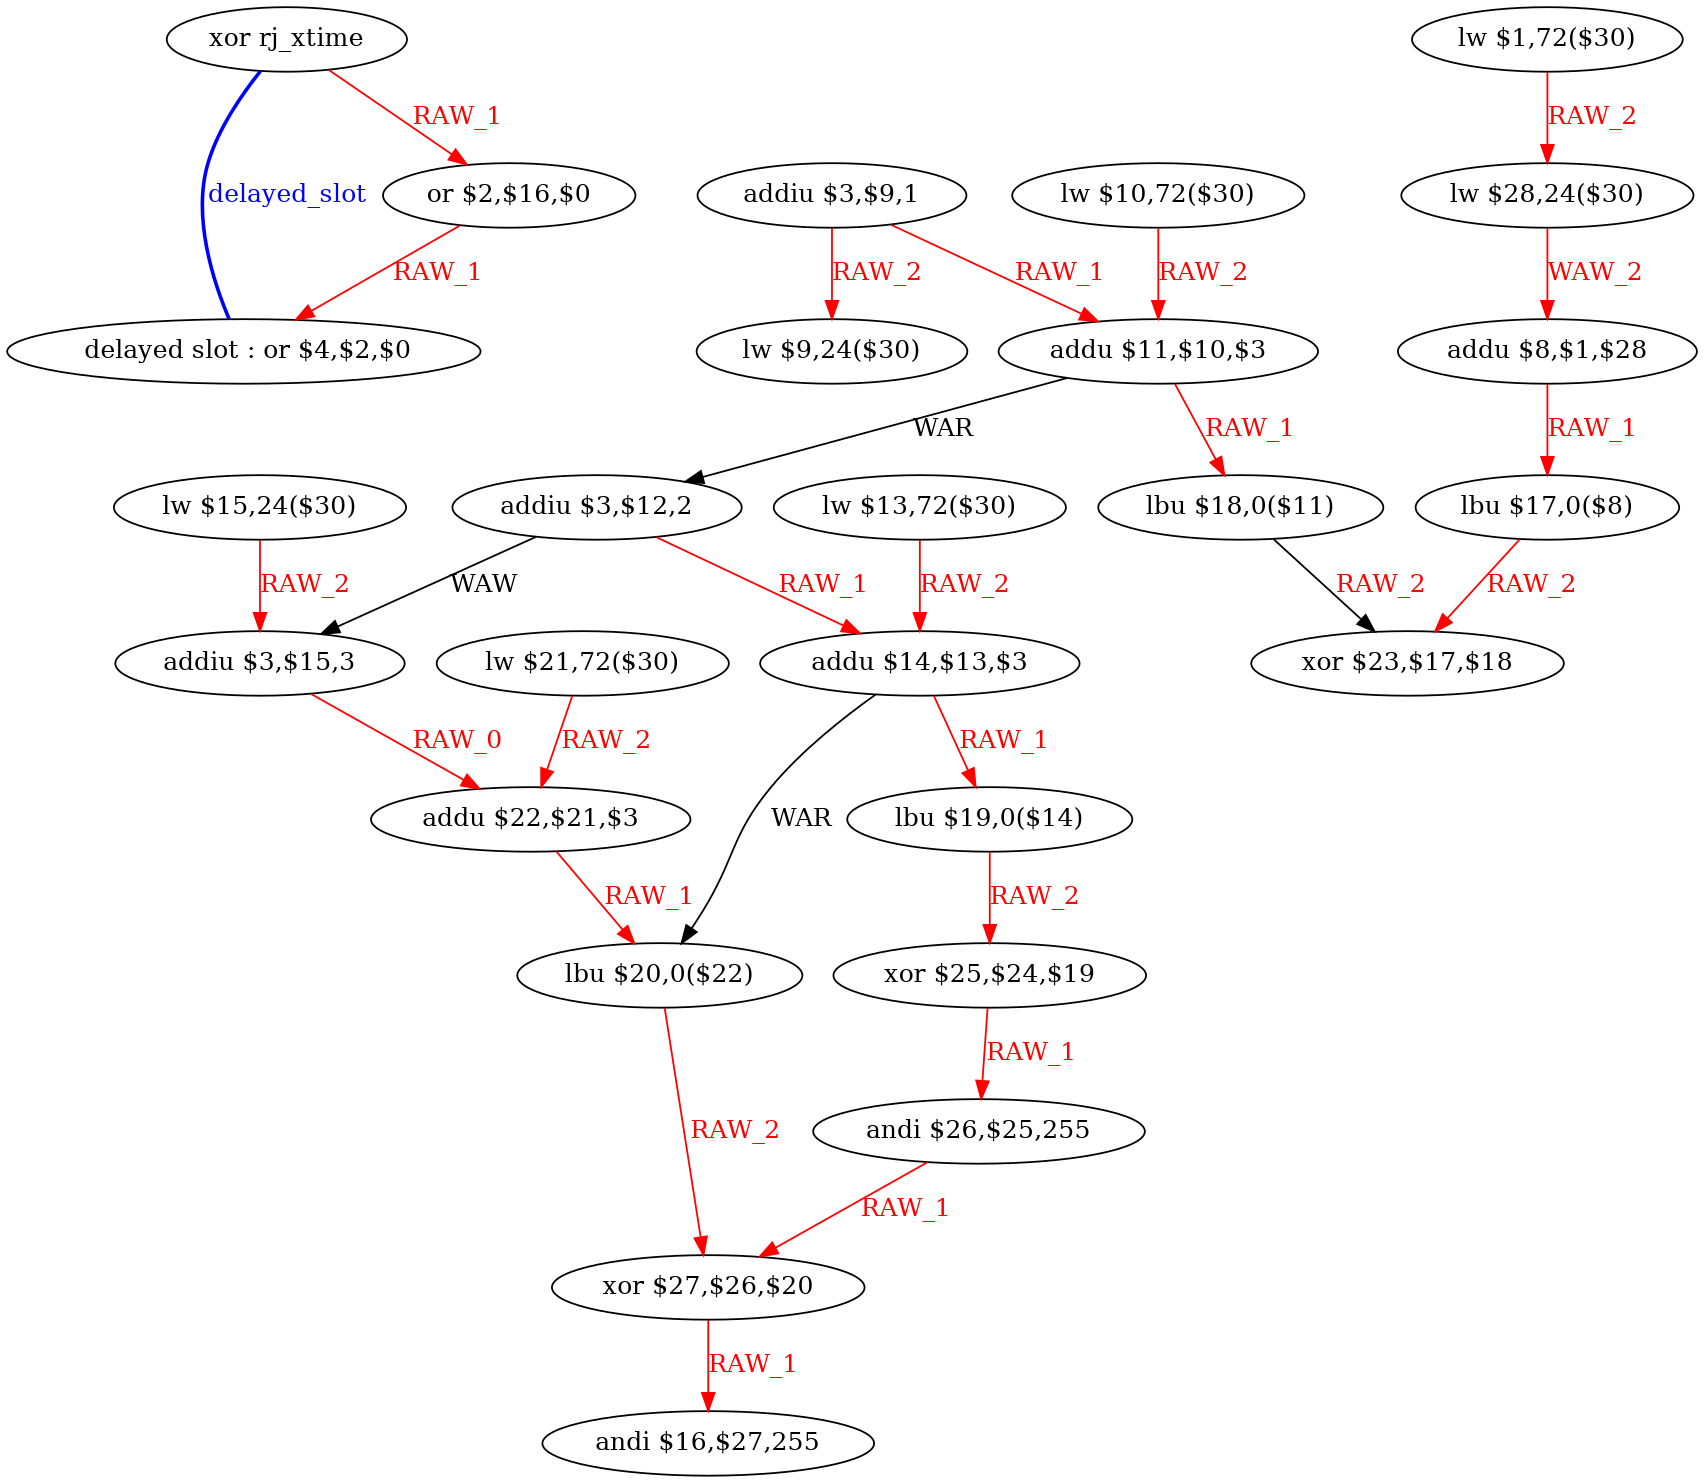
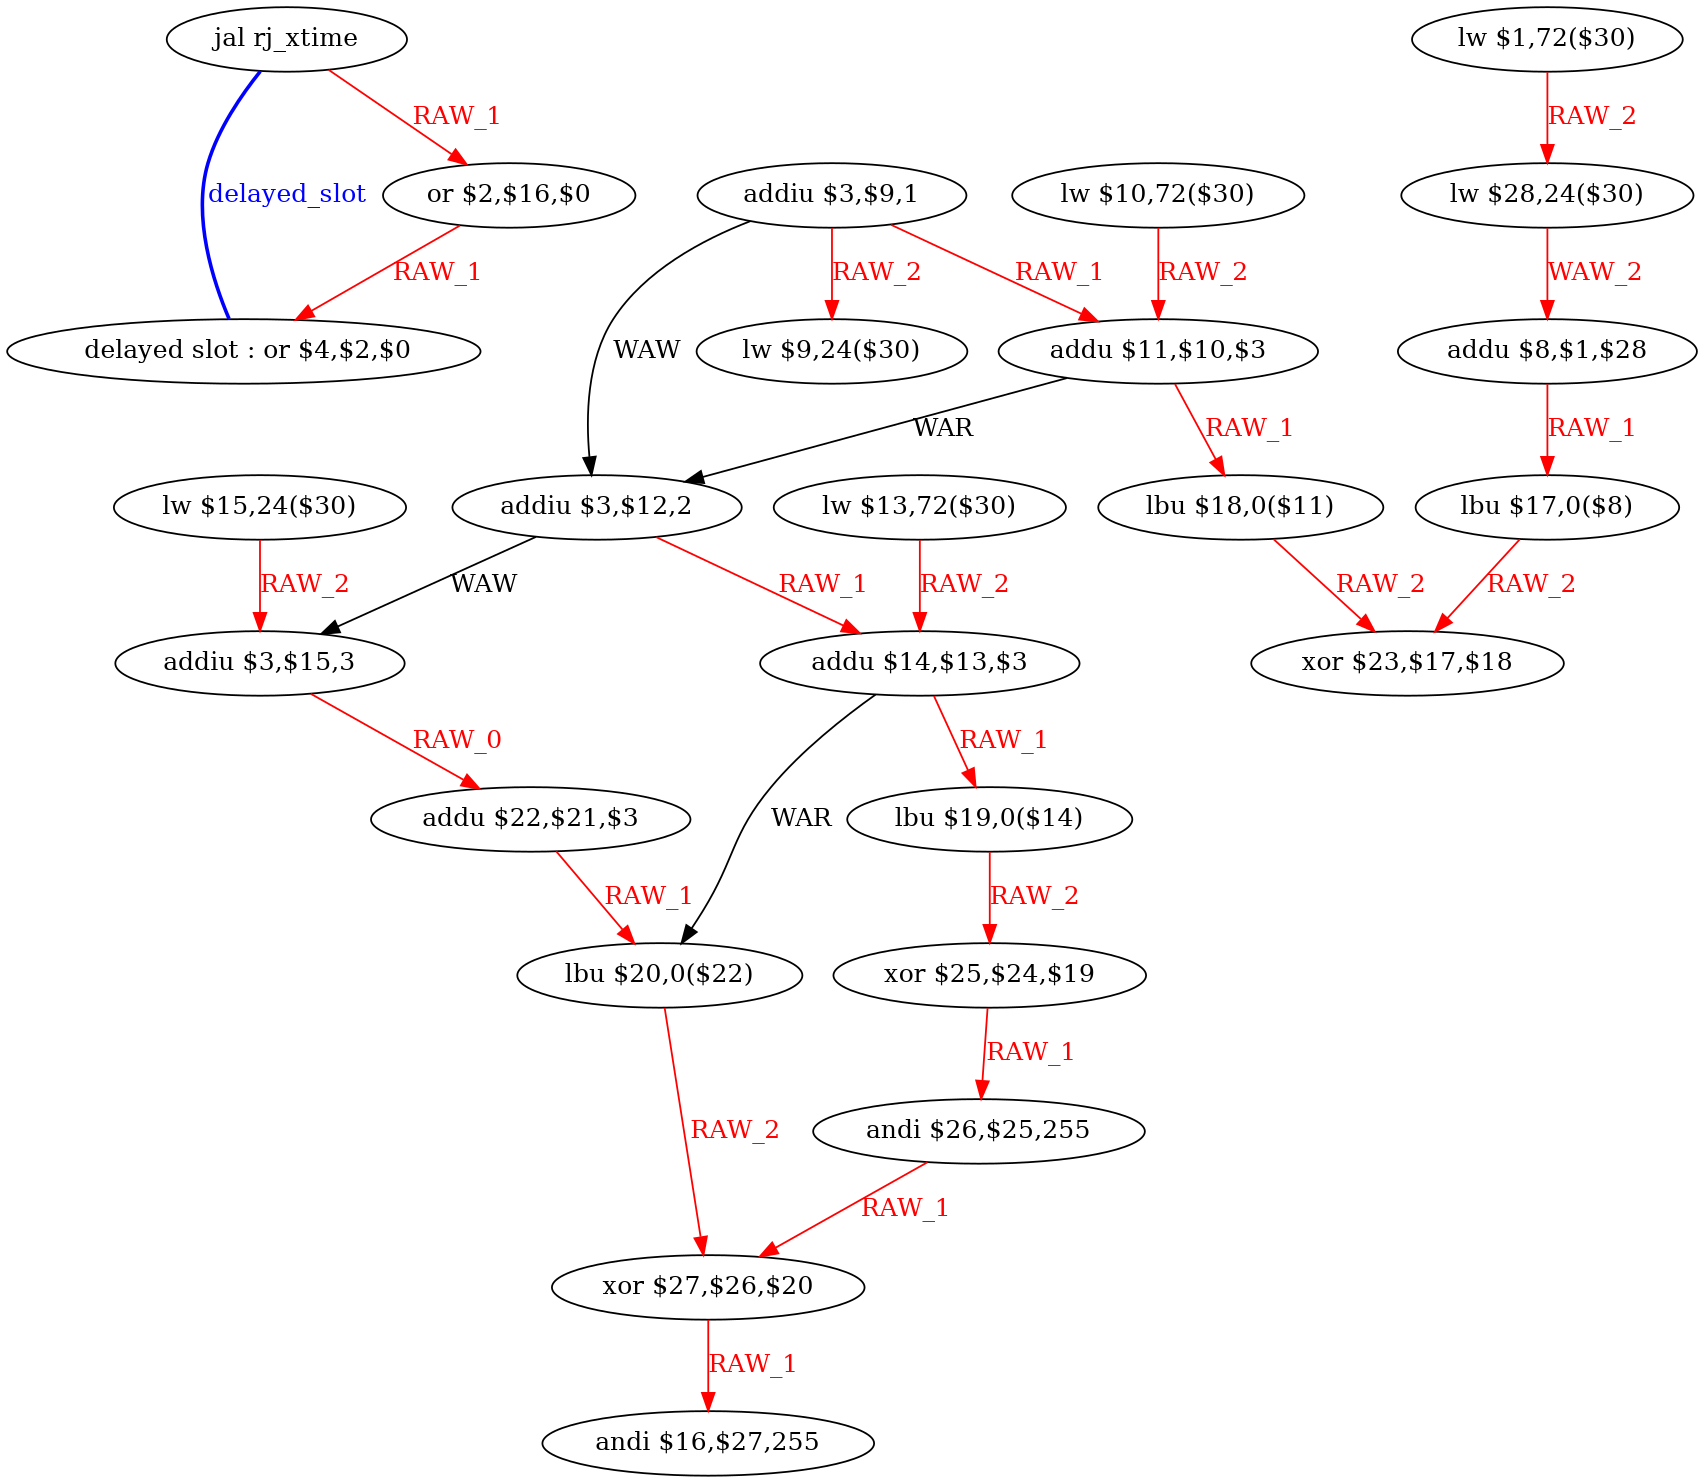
(287, 39) -> (287, 39)
none -> (622, 308)
(1317, 579) -> (1317, 579)
(583, 663) -> none
